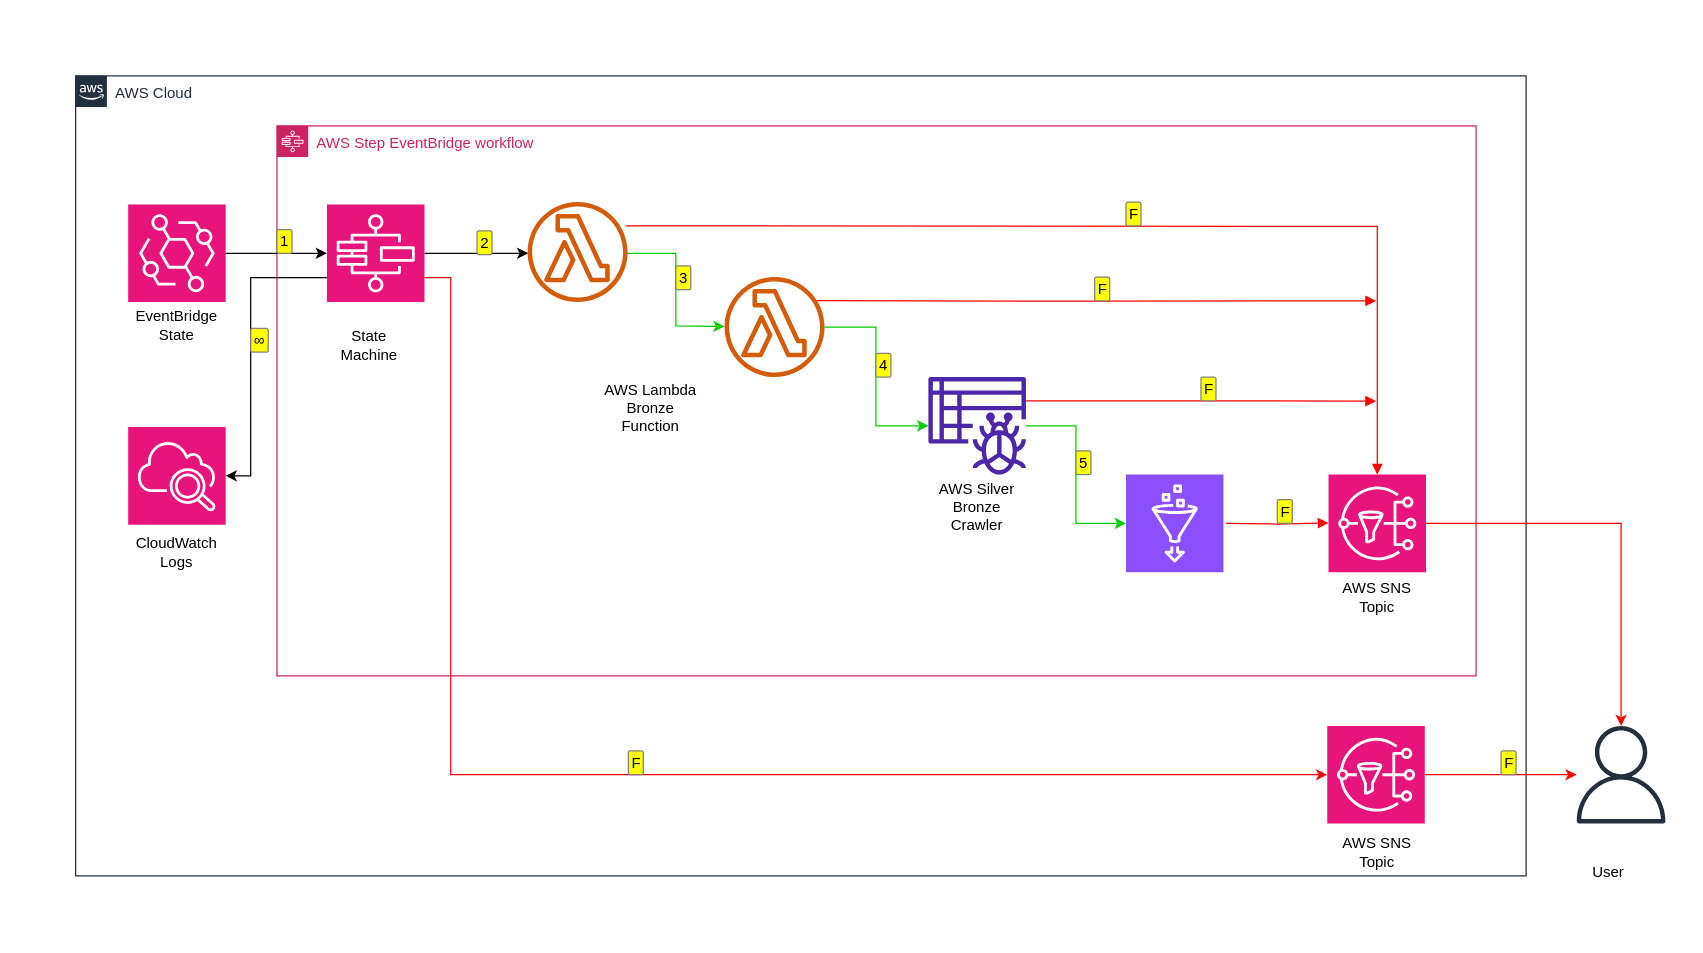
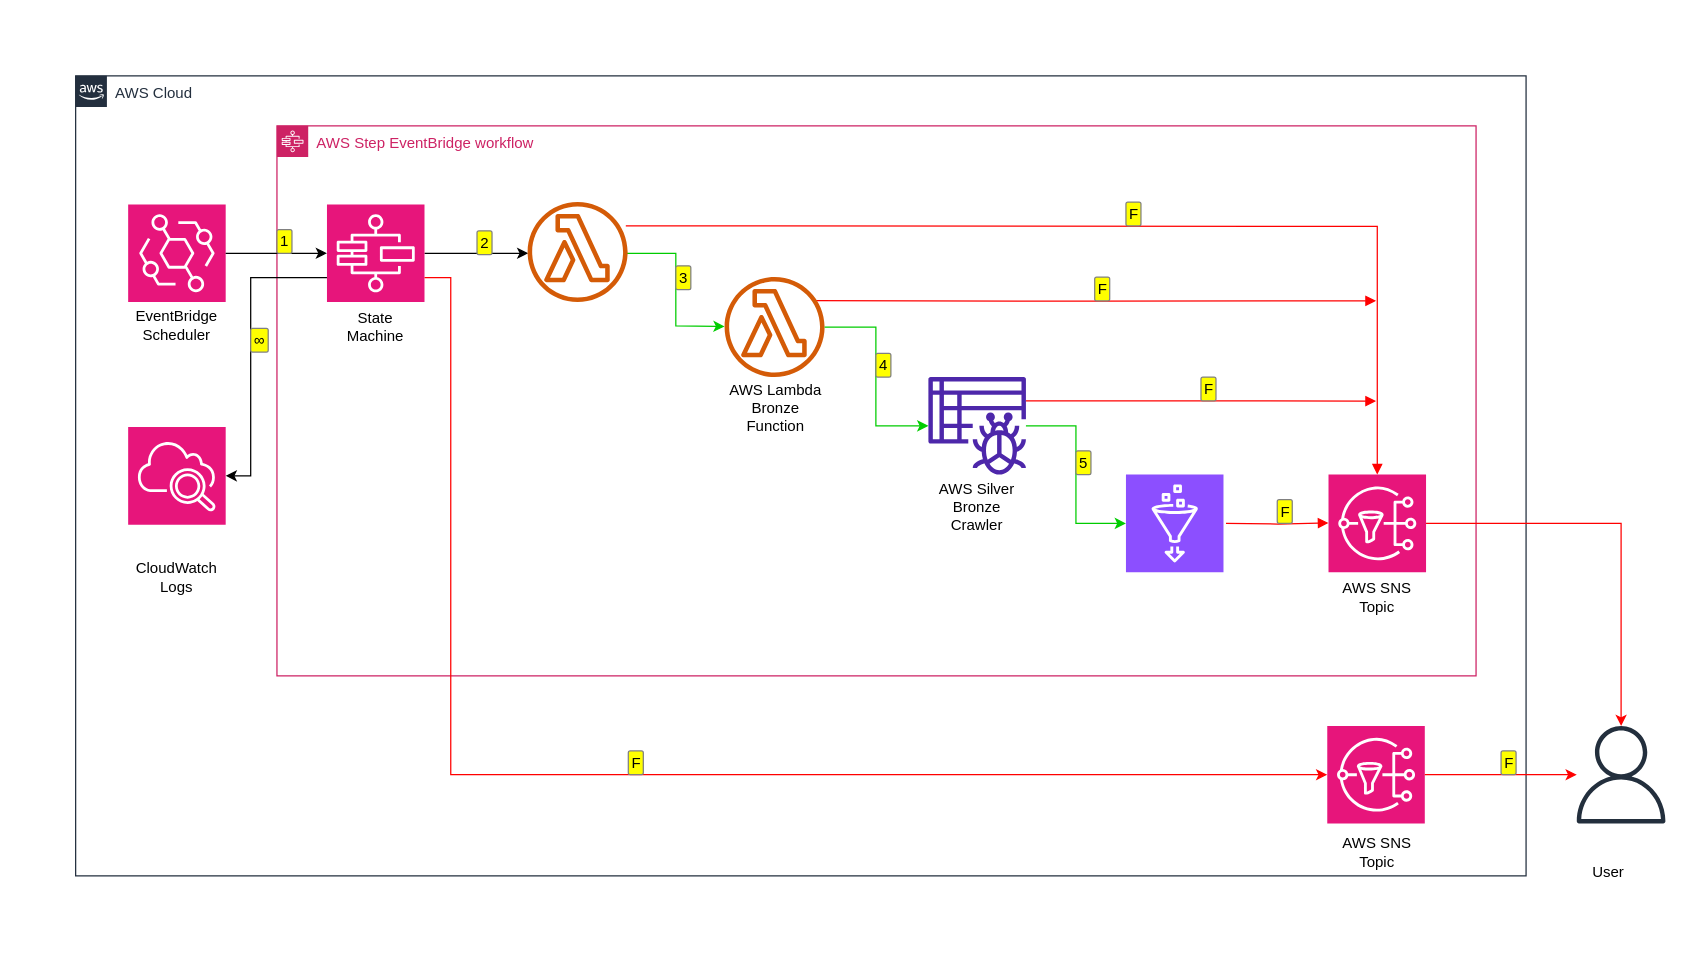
(177, 326) -> (177, 326)
(369, 346) -> (376, 327)
(651, 408) -> (776, 408)
(177, 552) -> (177, 577)
